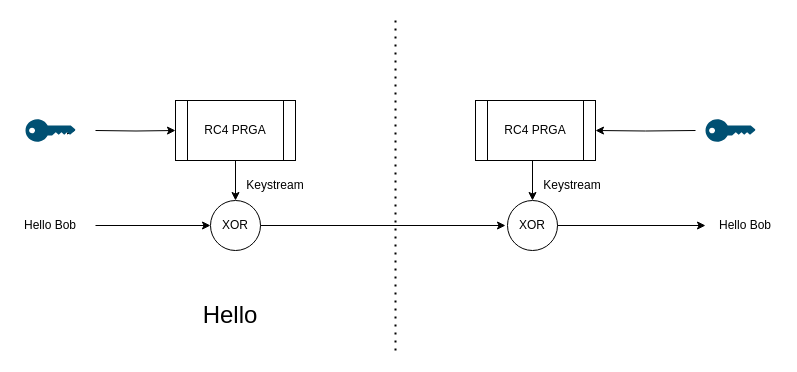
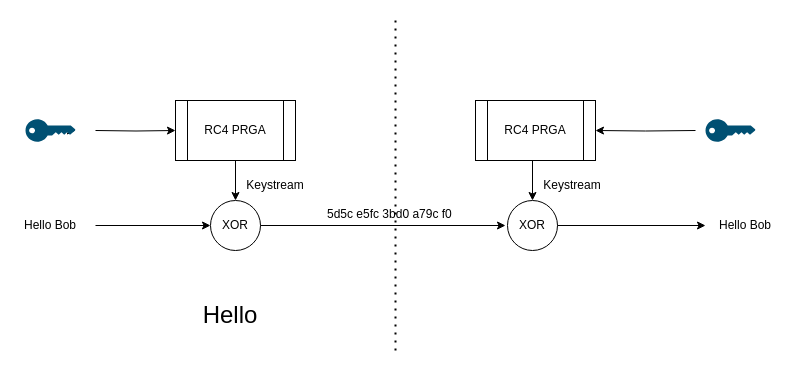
none -> (401, 216)
